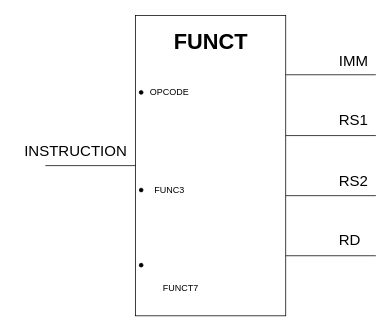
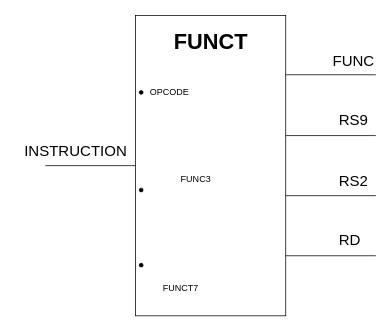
(353, 60) -> (353, 60)
(353, 119) -> (353, 119)
(169, 190) -> (195, 179)
